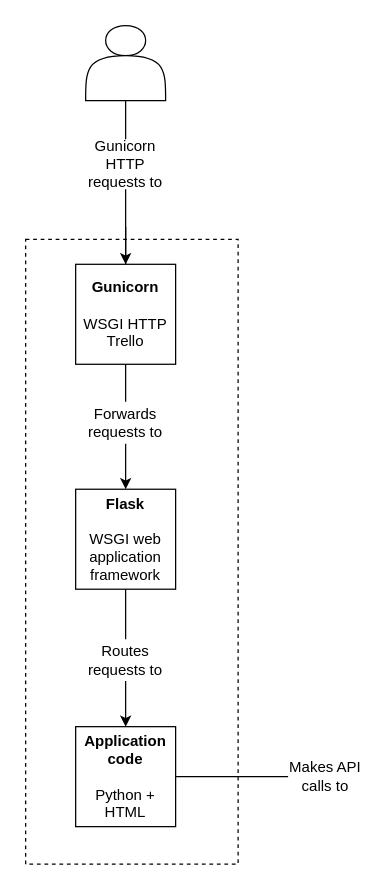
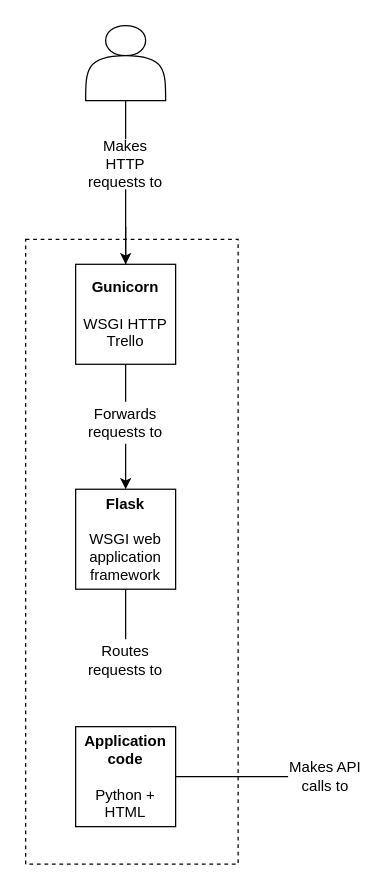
(126, 164) -> (126, 164)
(126, 700) -> none
